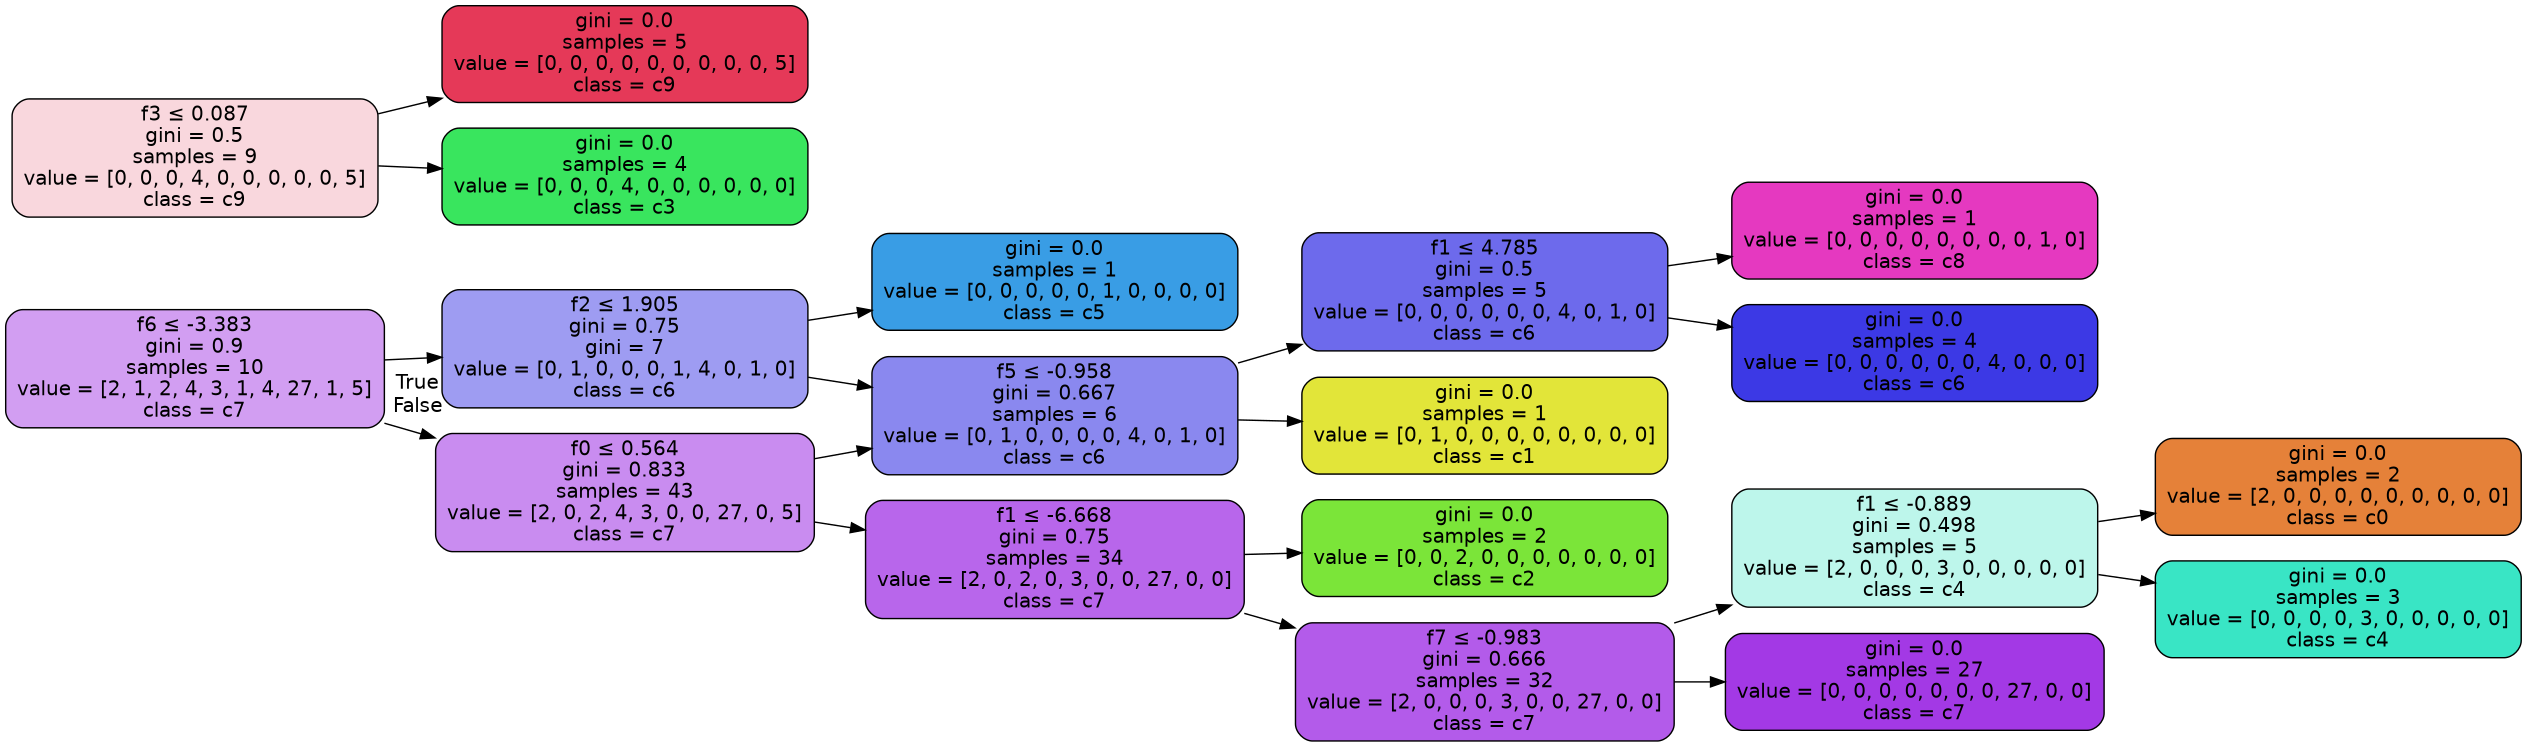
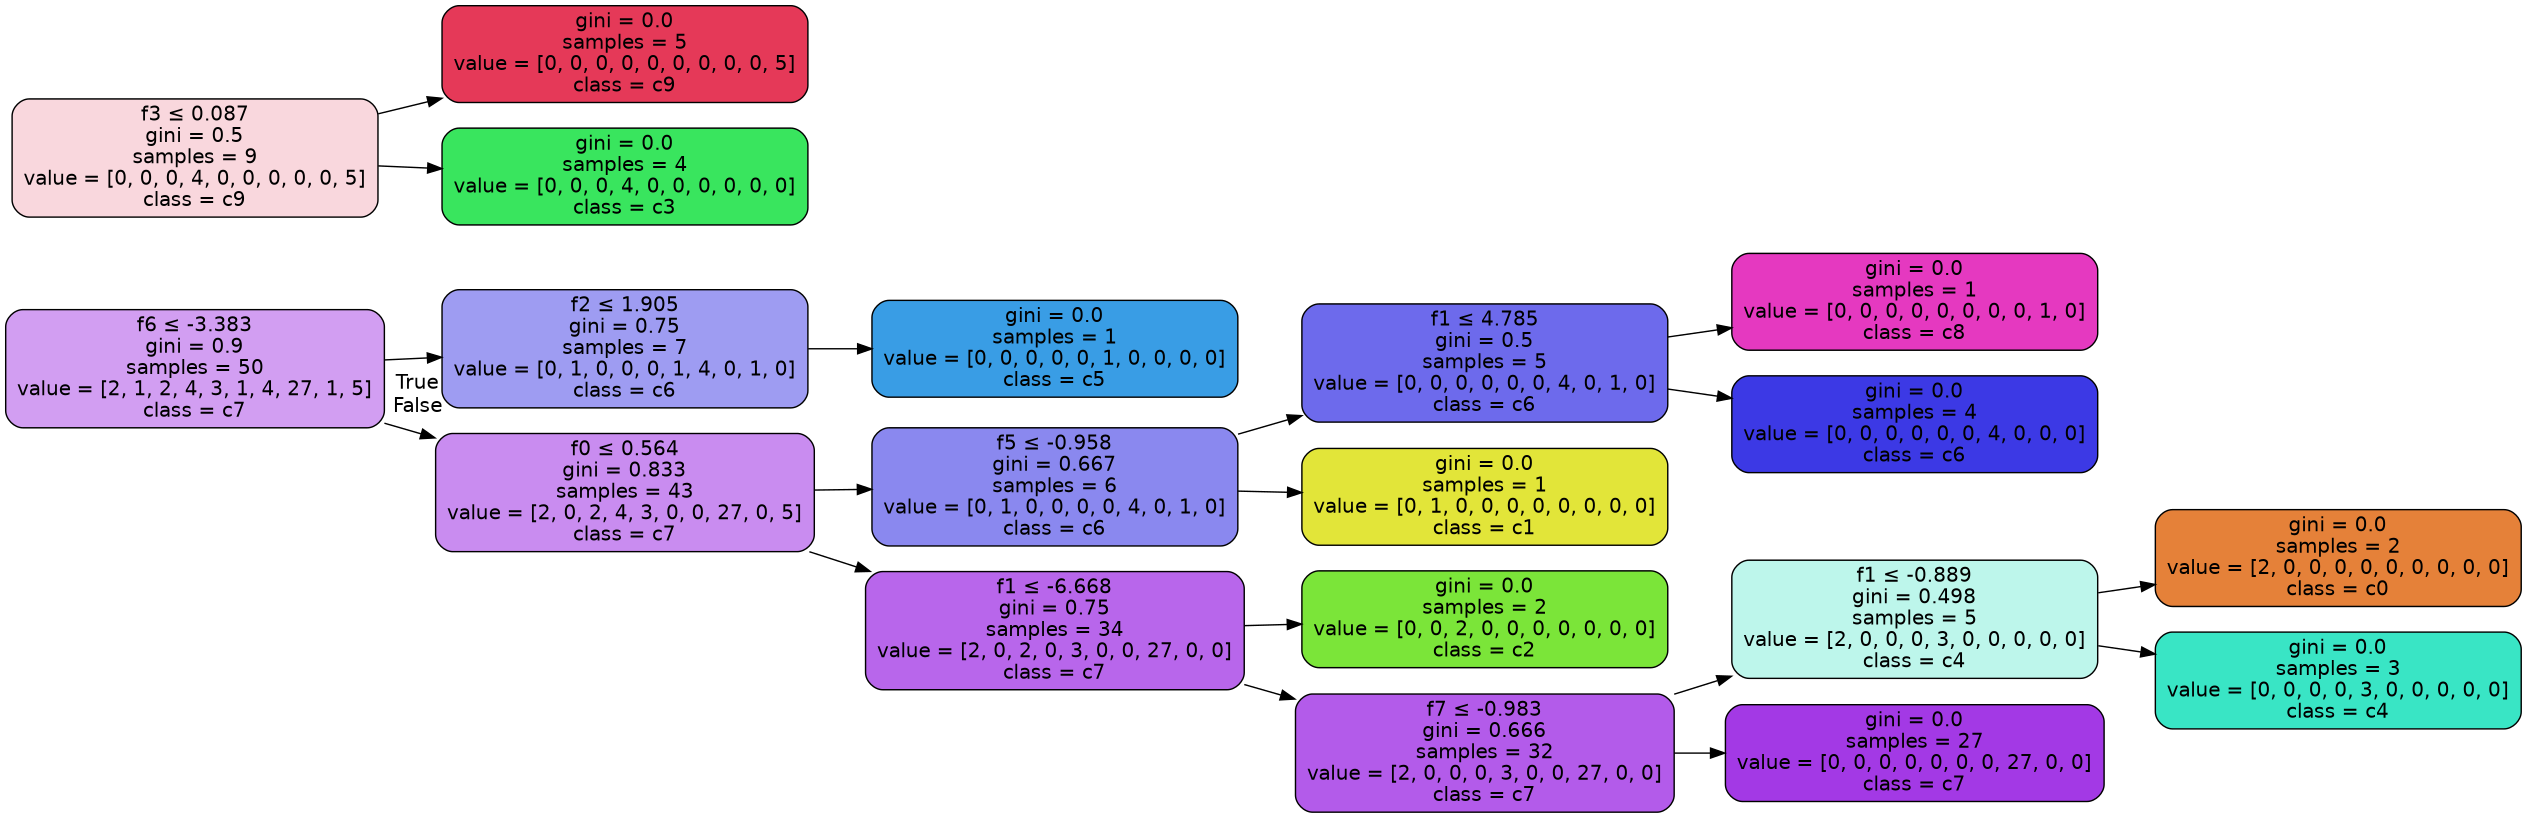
(625, 348) -> (625, 348)
(195, 368) -> (195, 368)
(833, 381) -> none
